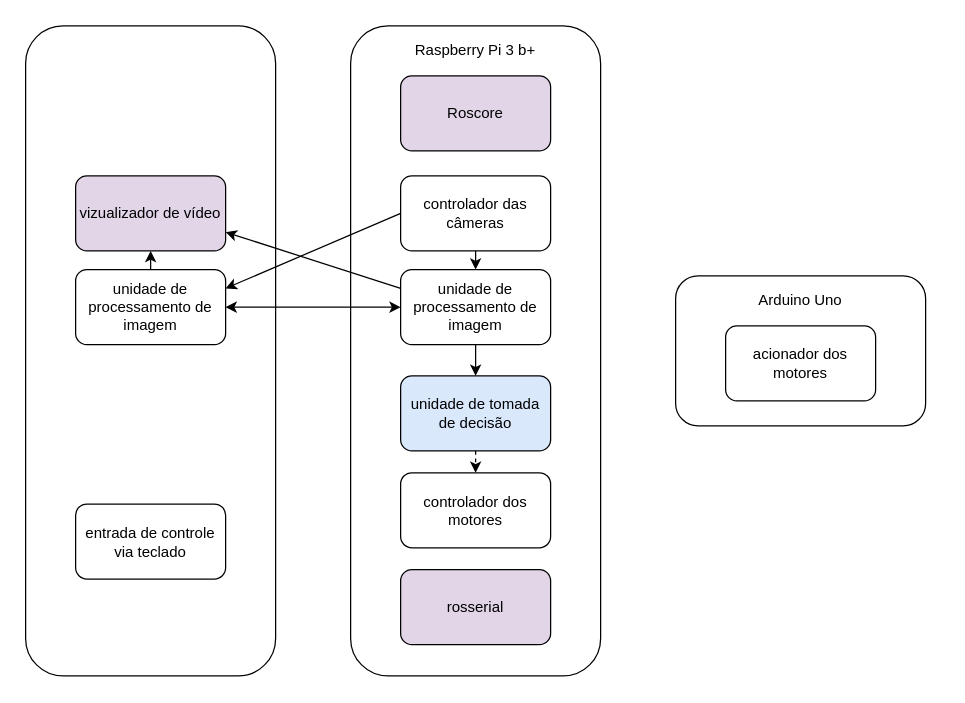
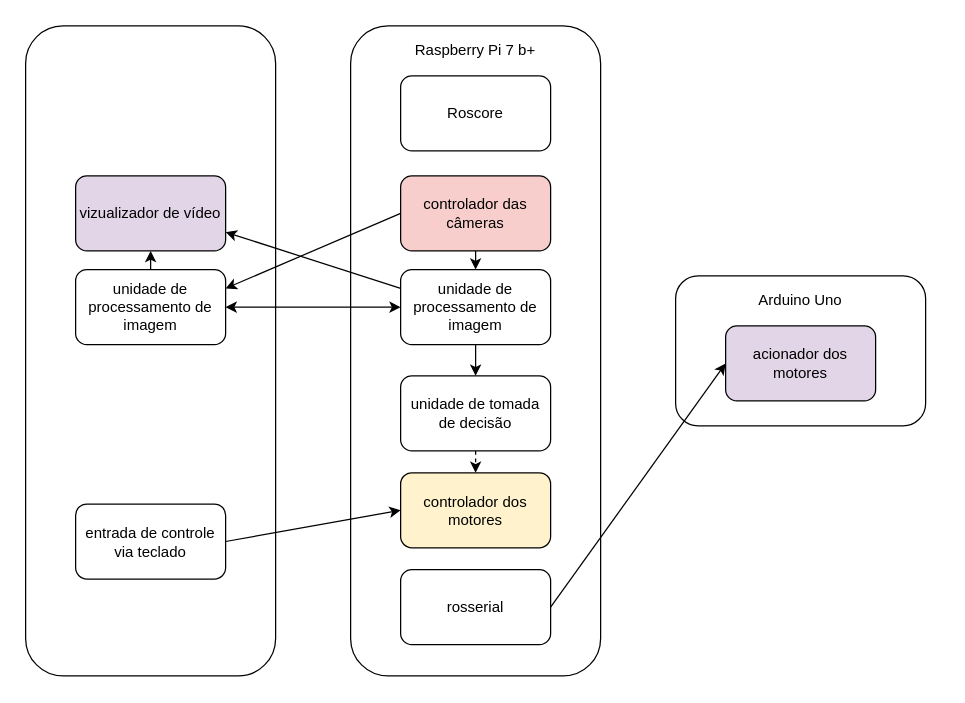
(476, 51) -> (476, 51)
(476, 113) -> (476, 113)
(476, 213) -> (476, 213)
(801, 363) -> (801, 363)
(476, 413) -> (476, 413)
none -> (636, 488)
(476, 510) -> (476, 510)
none -> (309, 526)
(476, 607) -> (476, 607)
